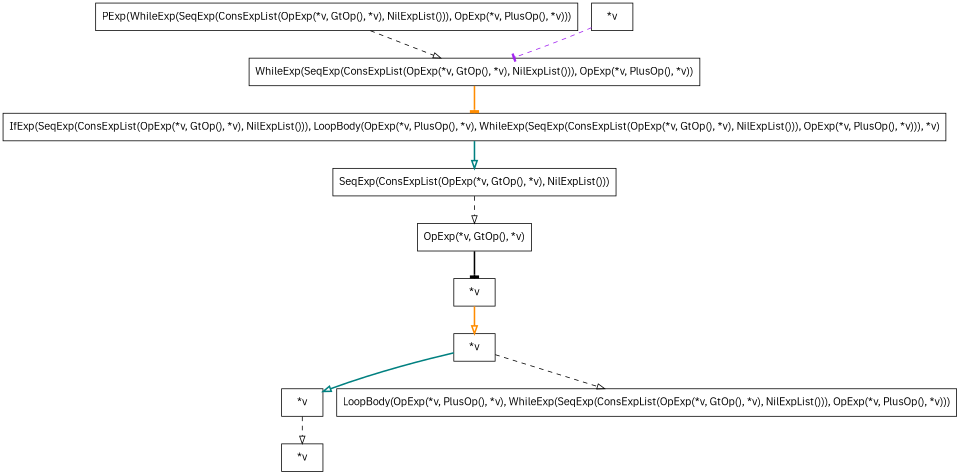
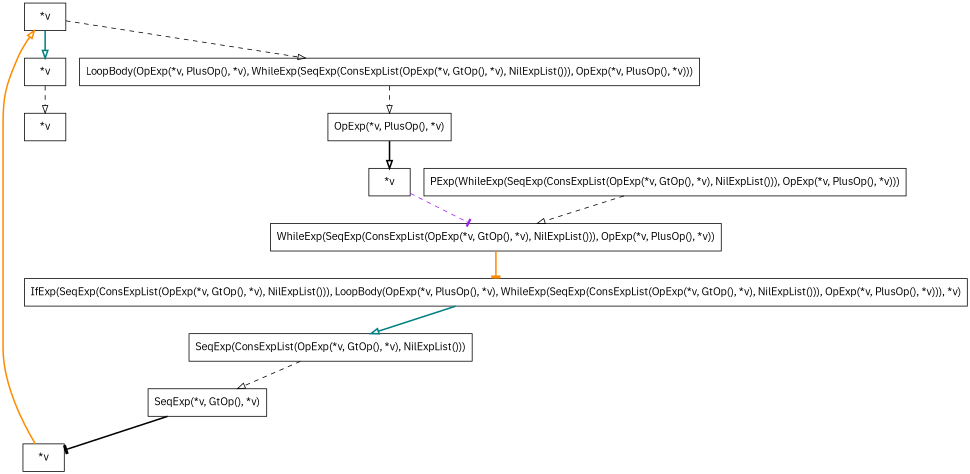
none -> (390, 127)
(474, 237) -> (207, 403)
